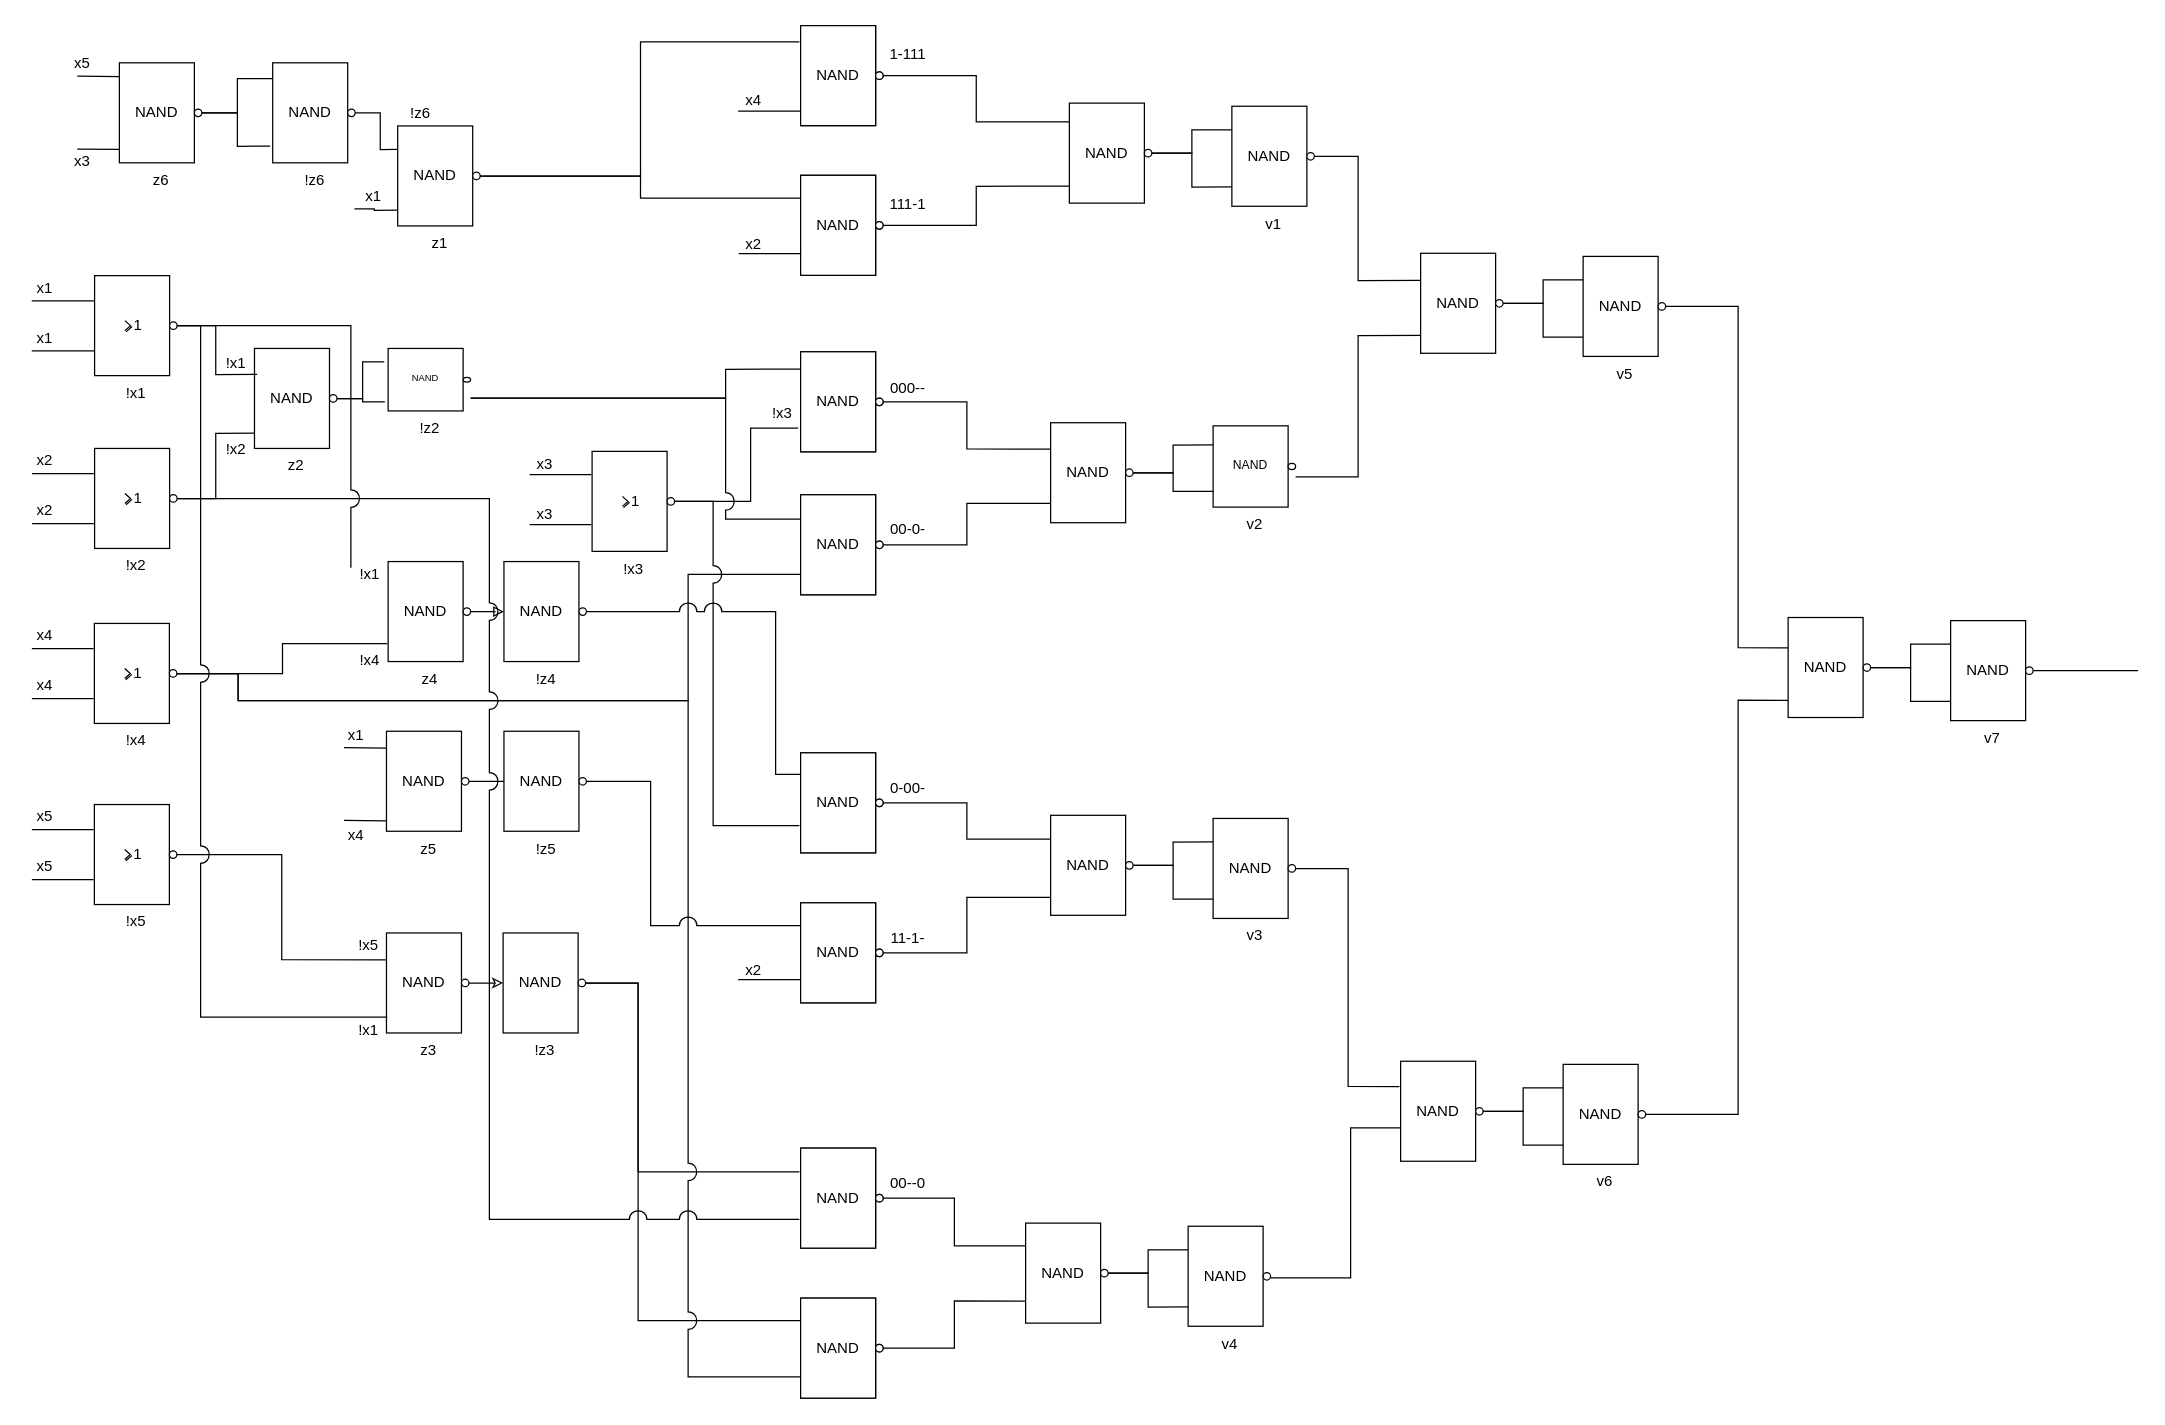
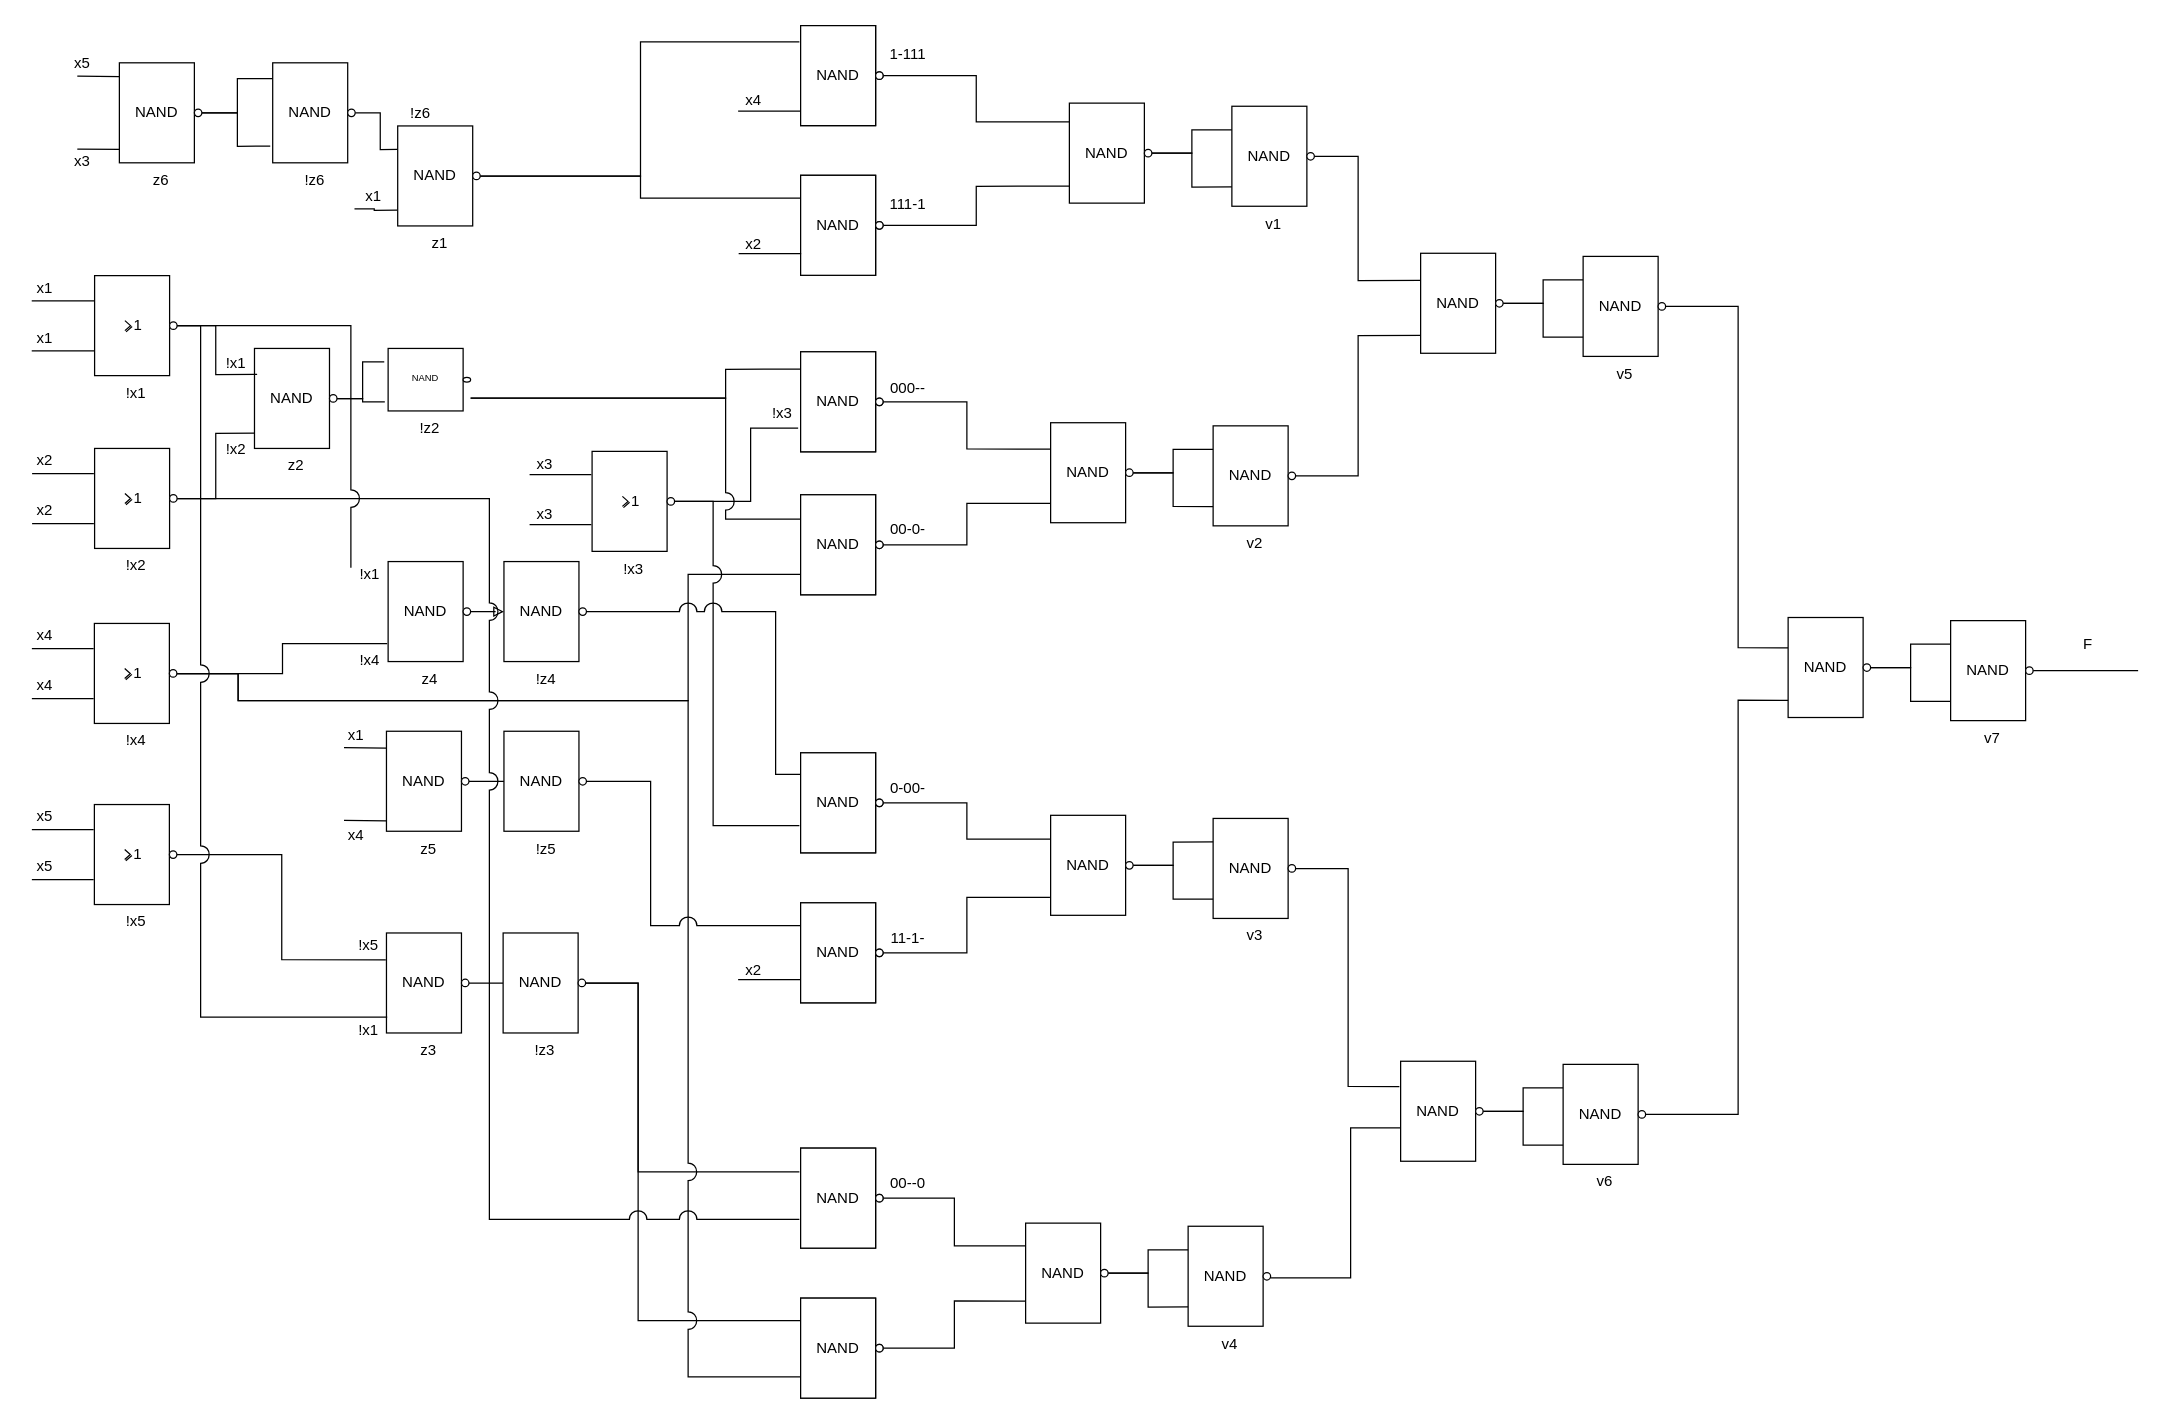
(1254, 466) -> (1254, 476)
none -> (2088, 644)
(493, 983) -> (496, 983)
